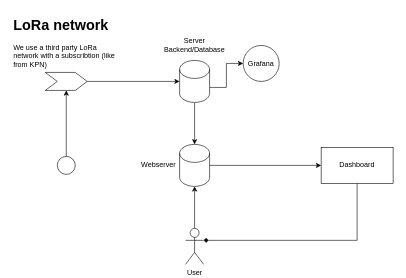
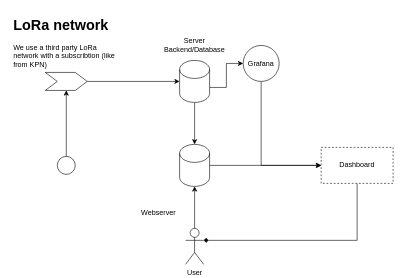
none -> (261, 122)
(159, 165) -> (159, 213)
(357, 165) -> (357, 165)
